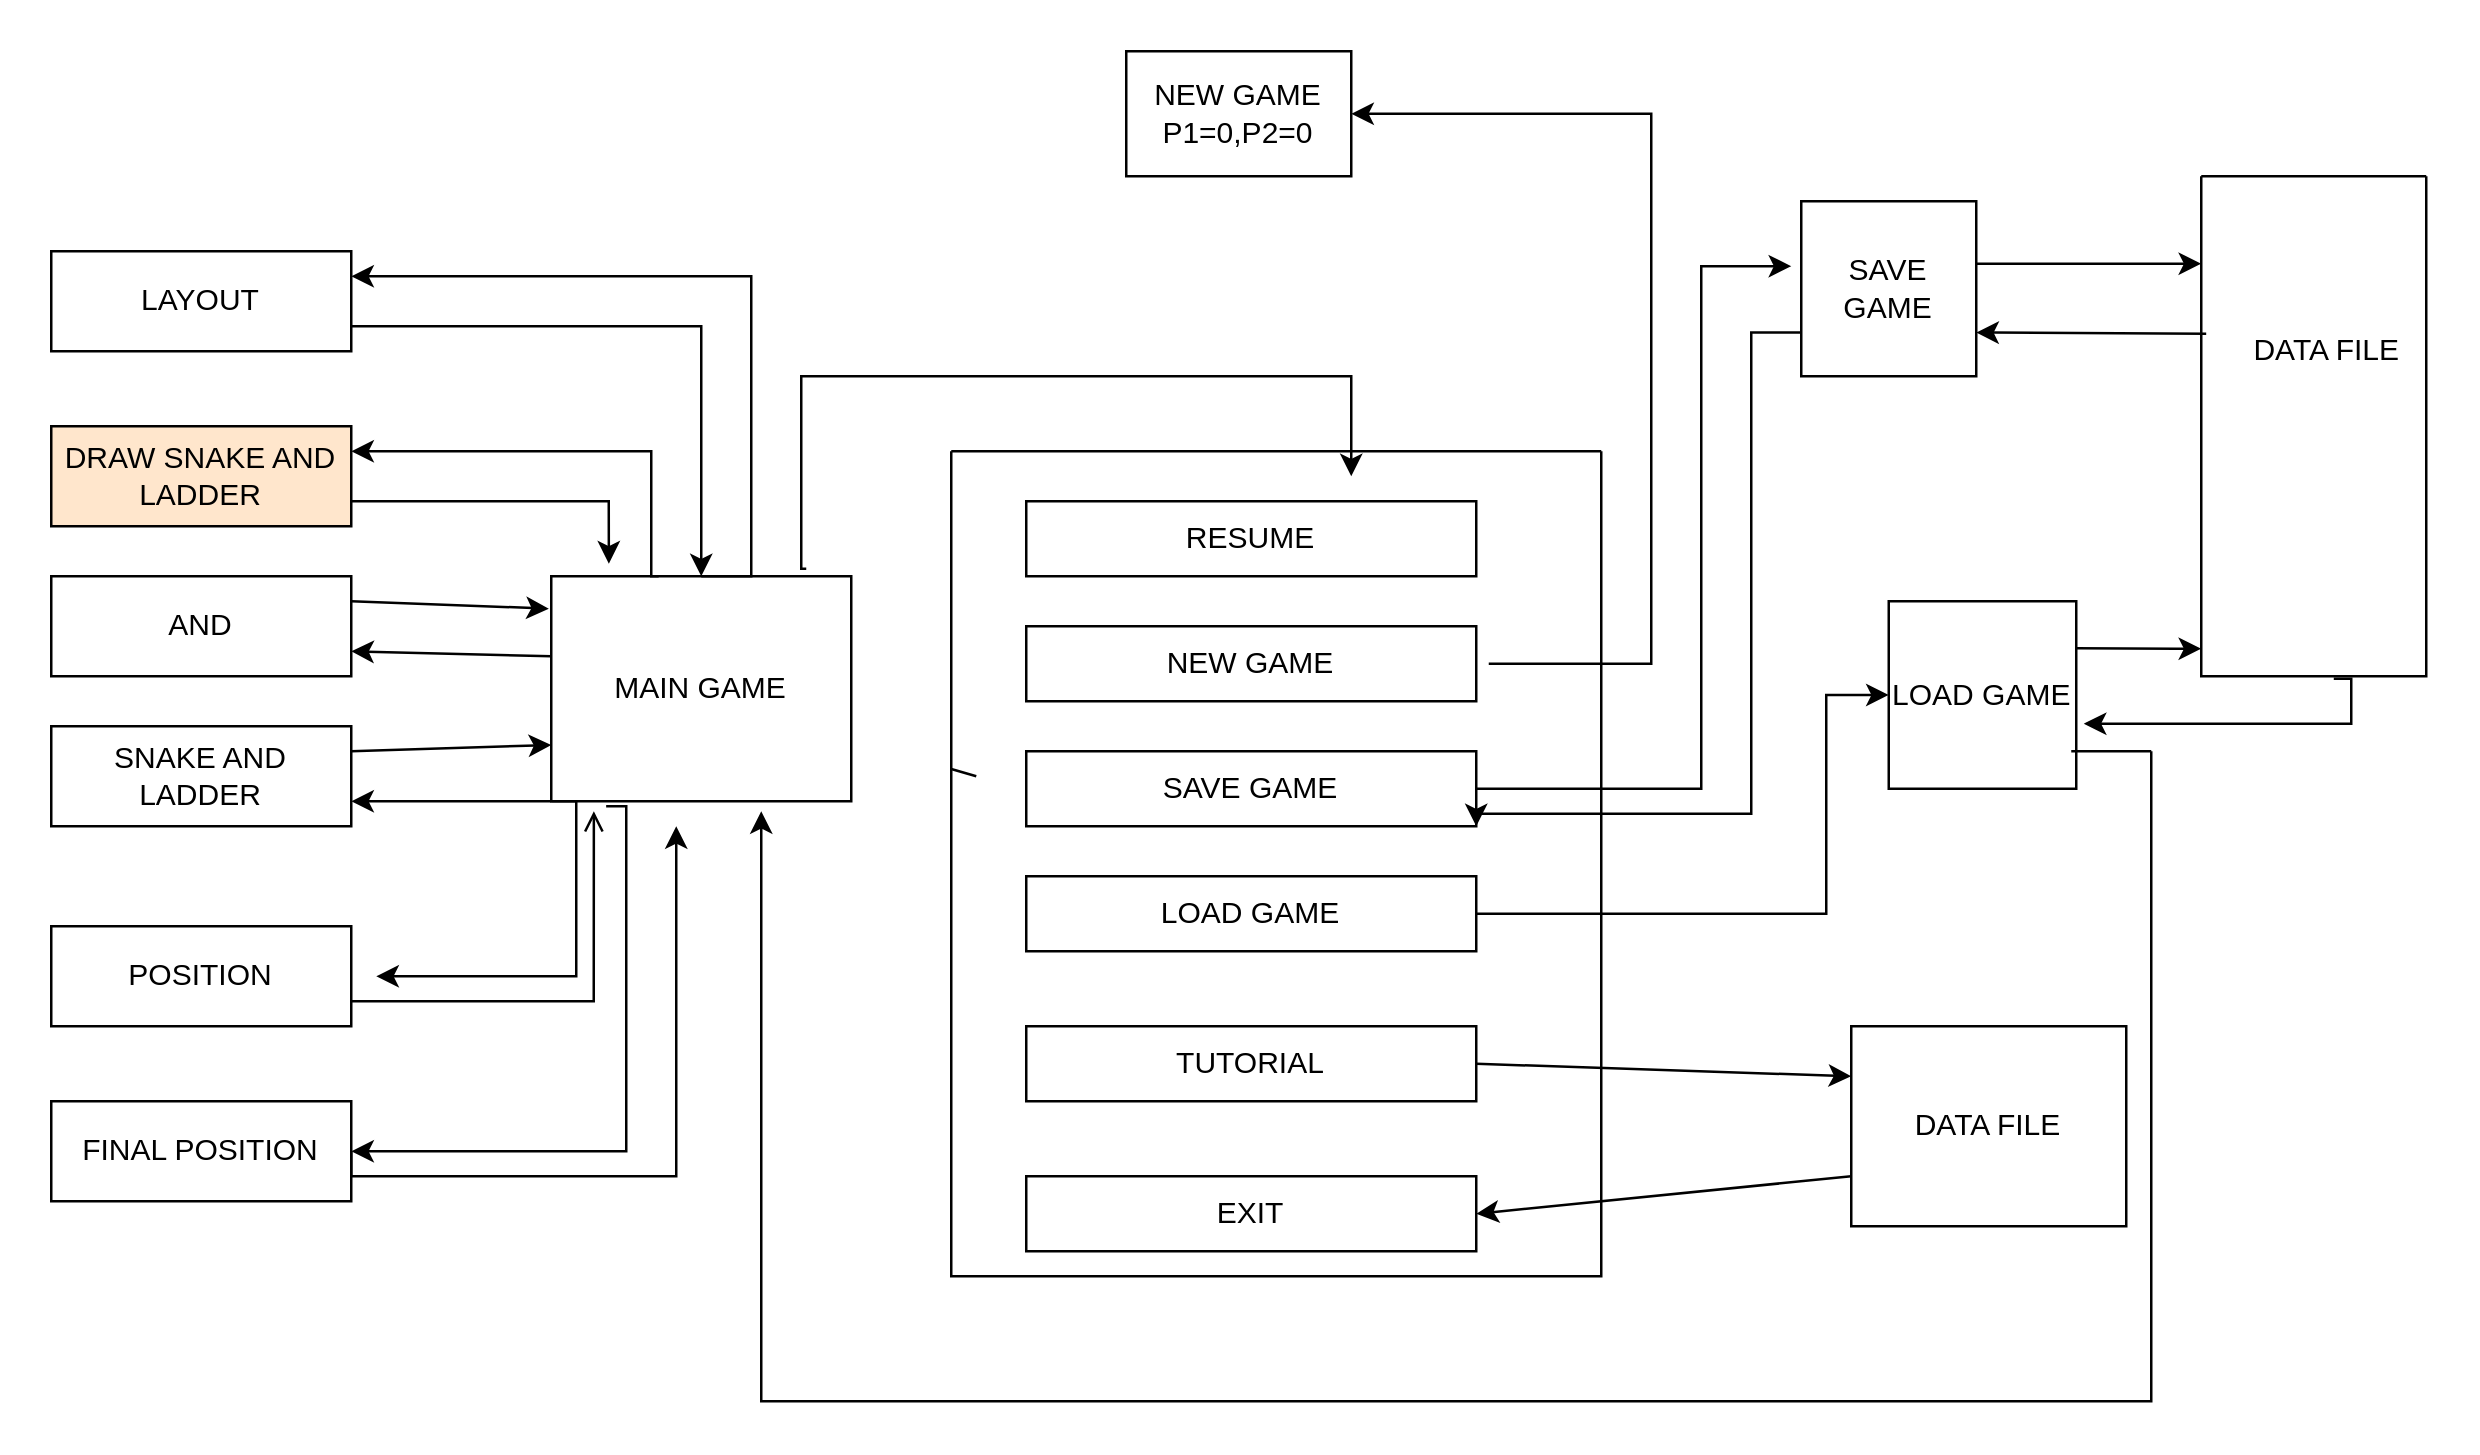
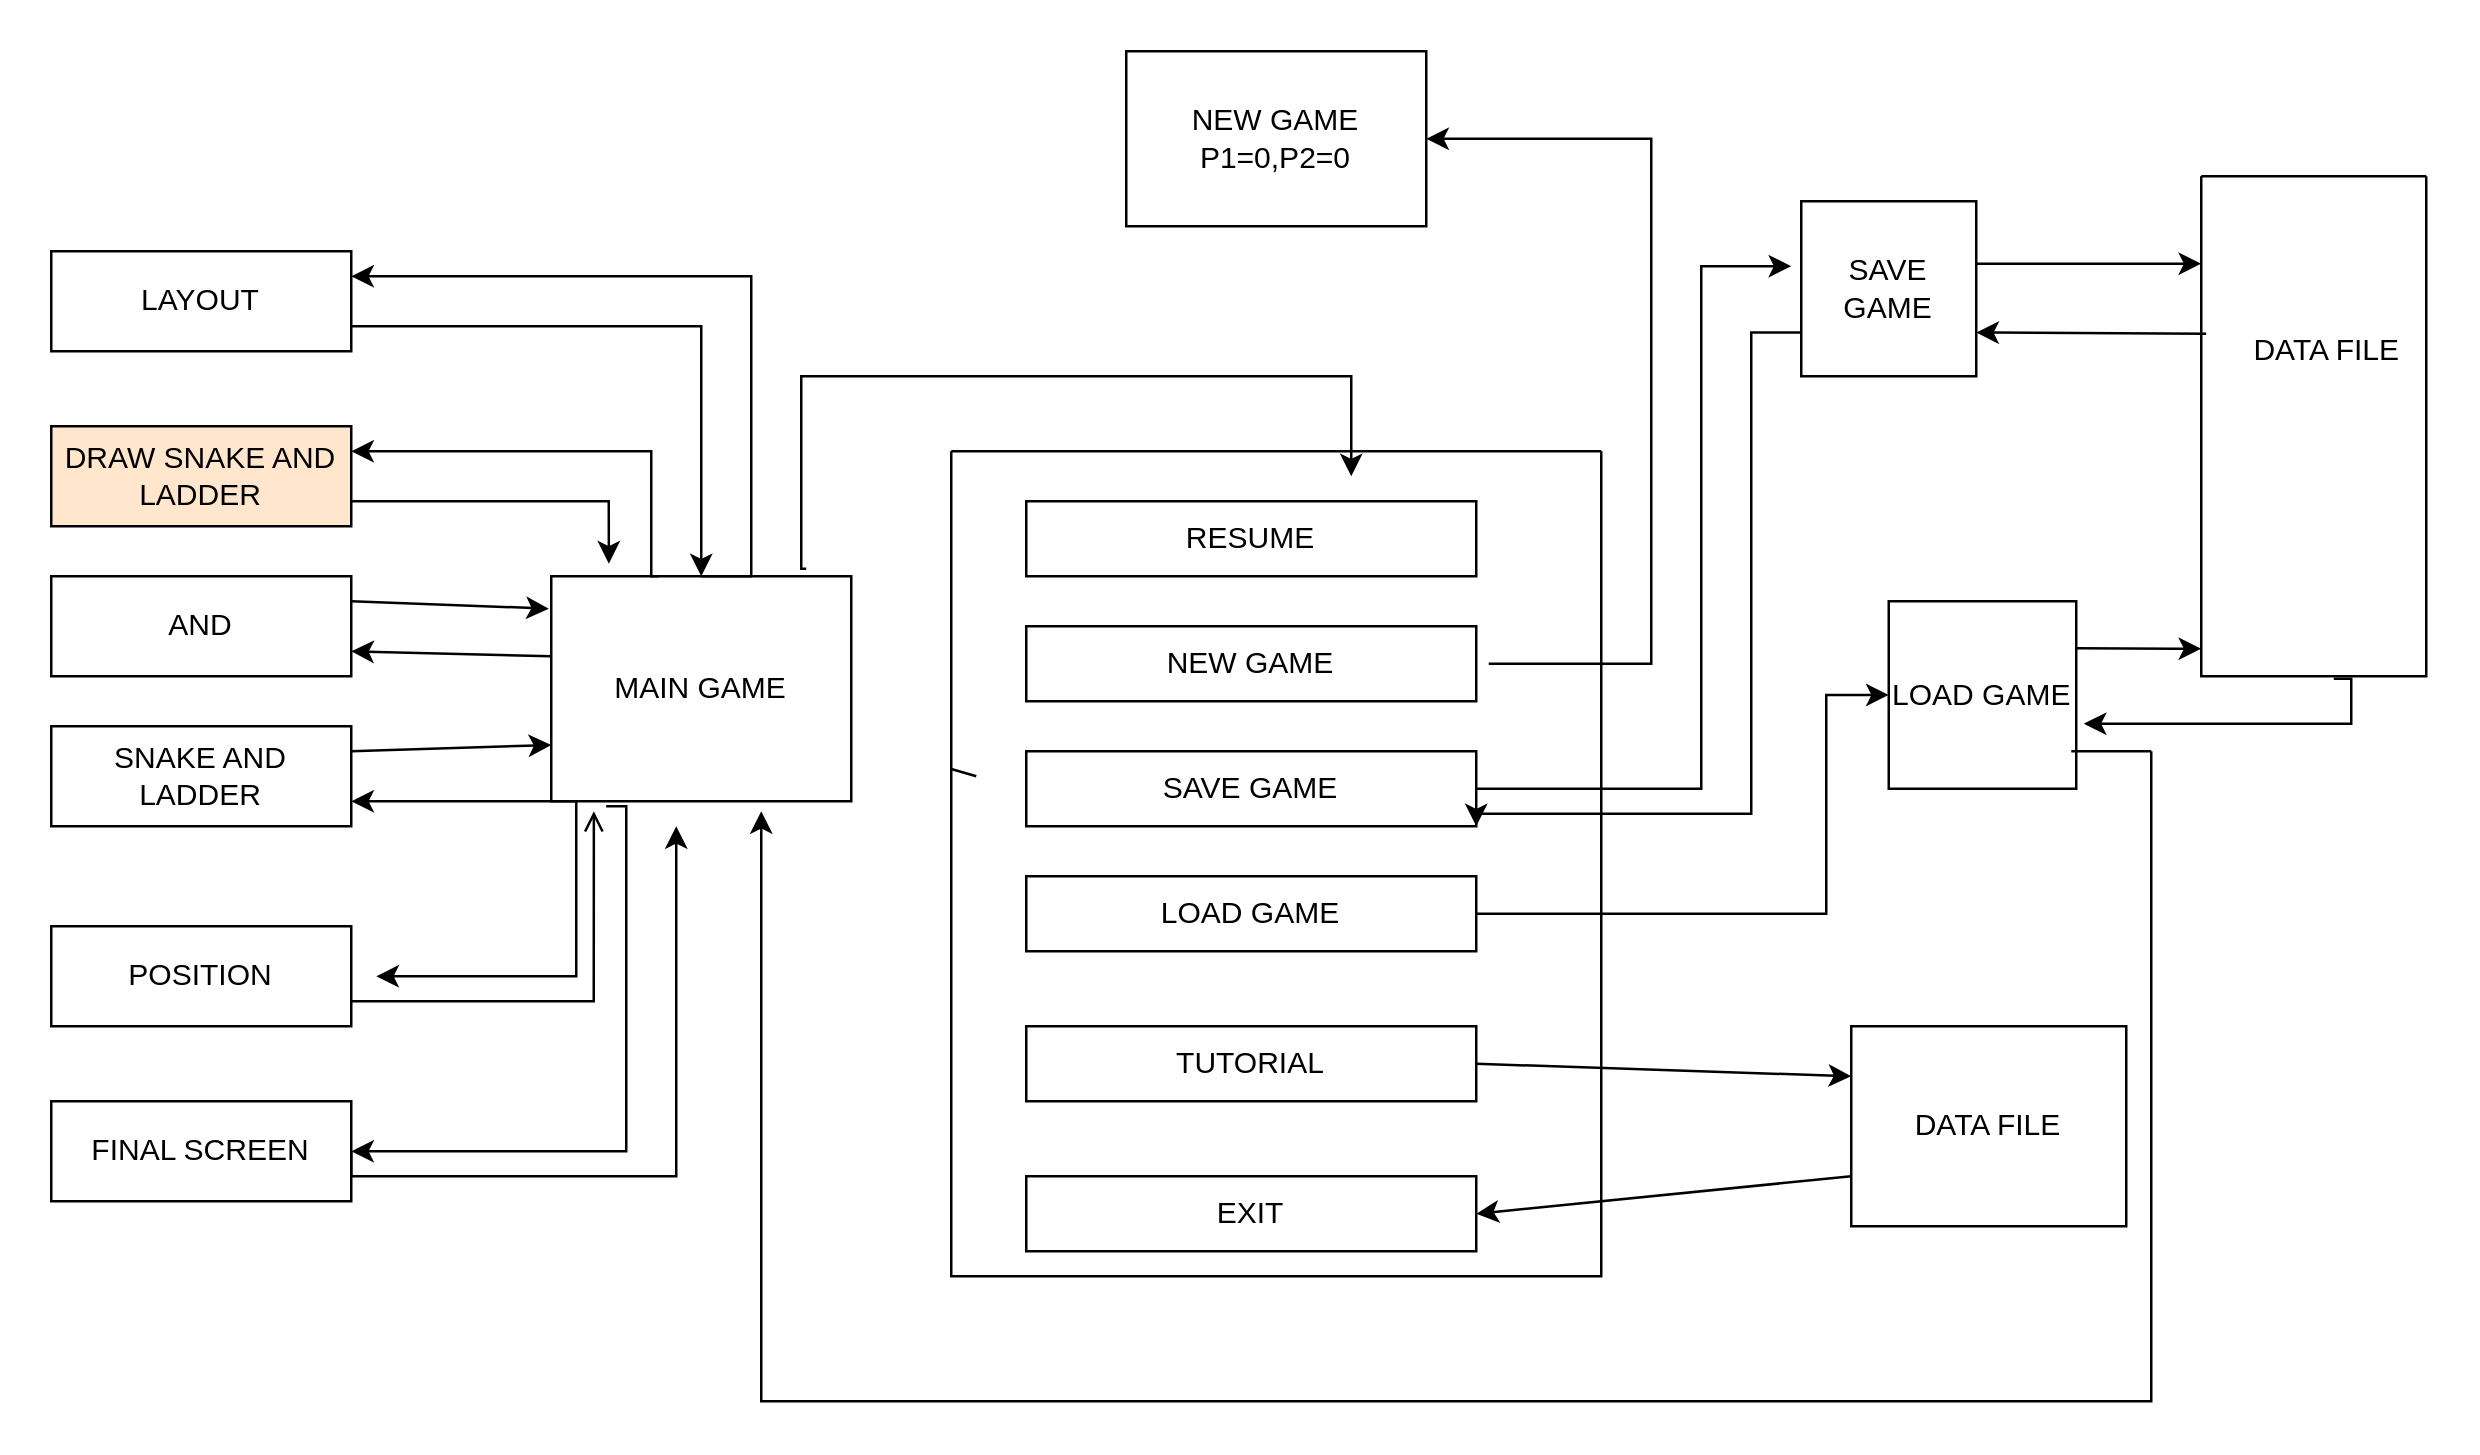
(1239, 114) -> (1276, 139)
(201, 1151) -> (201, 1151)
